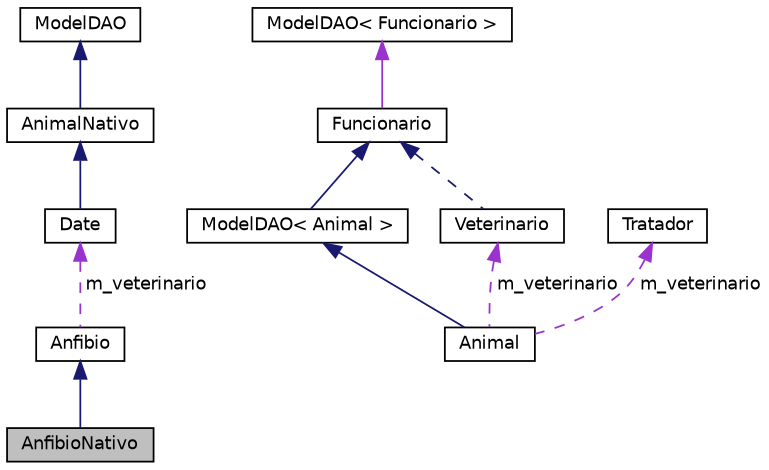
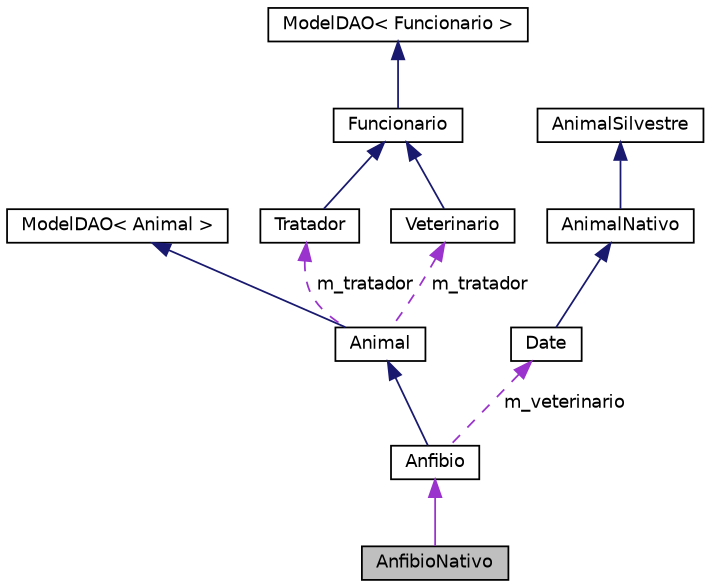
(80, 25) -> (620, 125)
(382, 84) -> (398, 84)
(449, 181) -> (430, 183)
(334, 182) -> (348, 182)
(555, 285) -> (478, 285)
(698, 285) -> (363, 285)
(80, 404) -> (435, 522)
none -> (412, 411)
